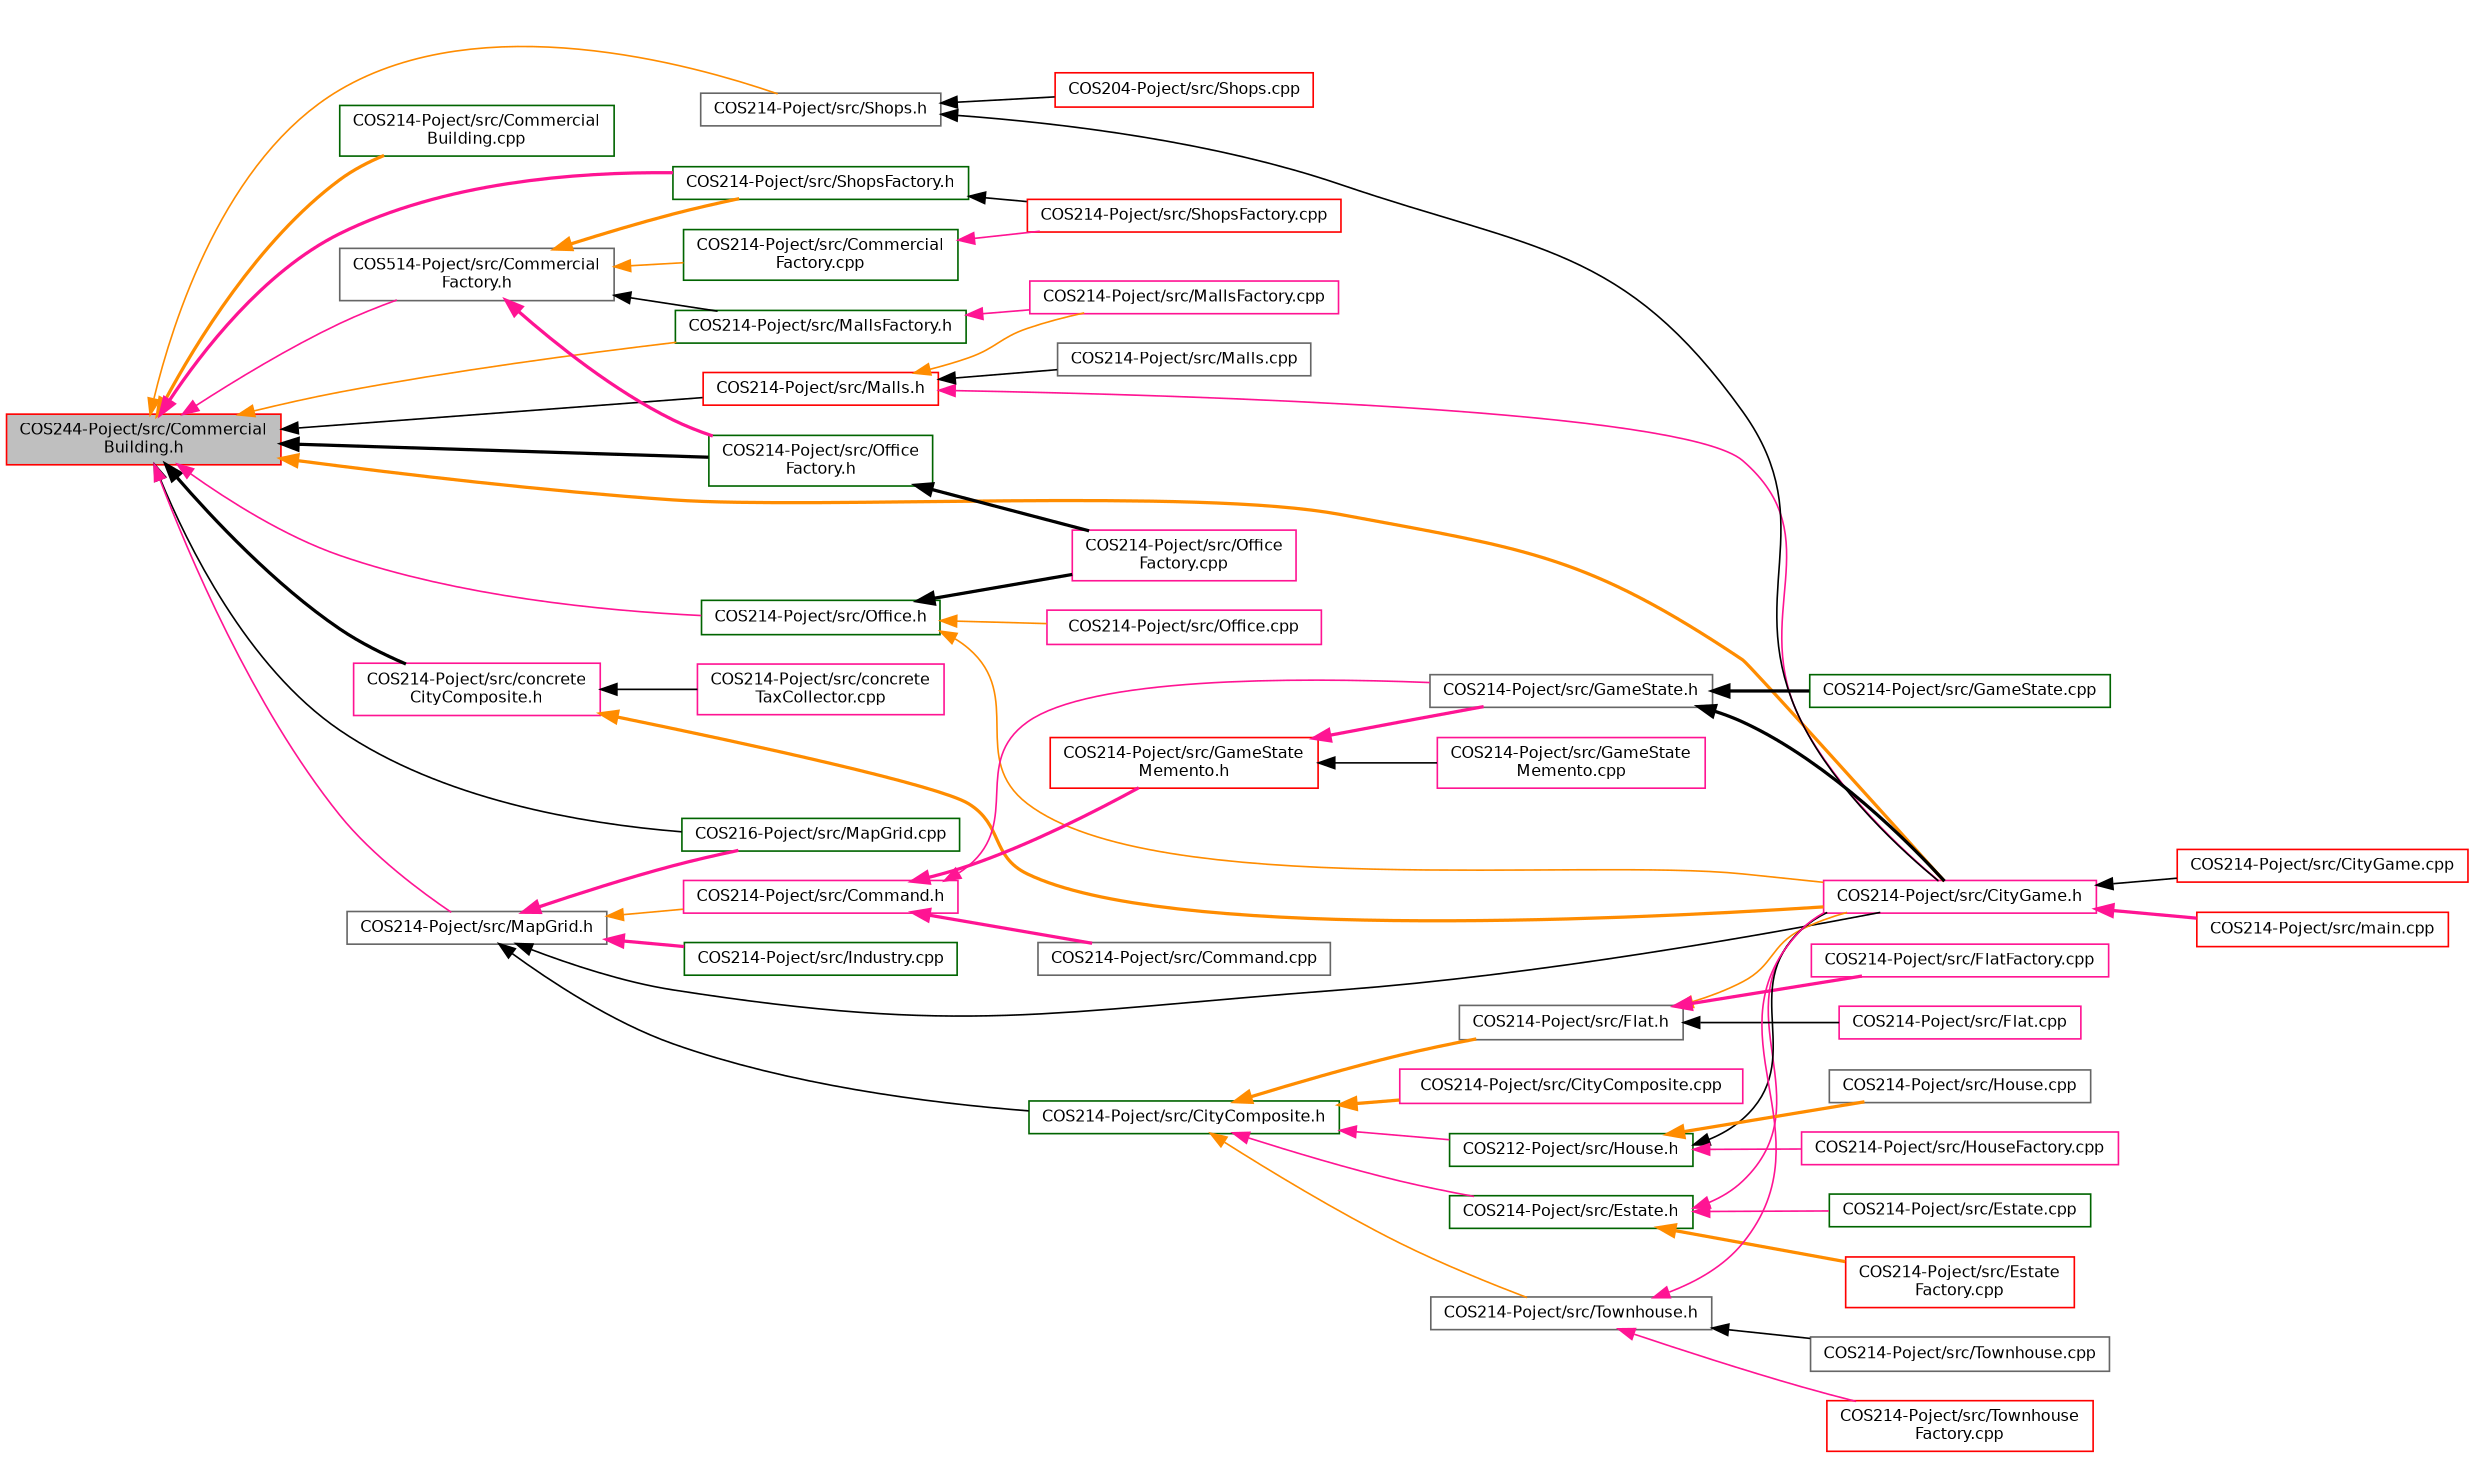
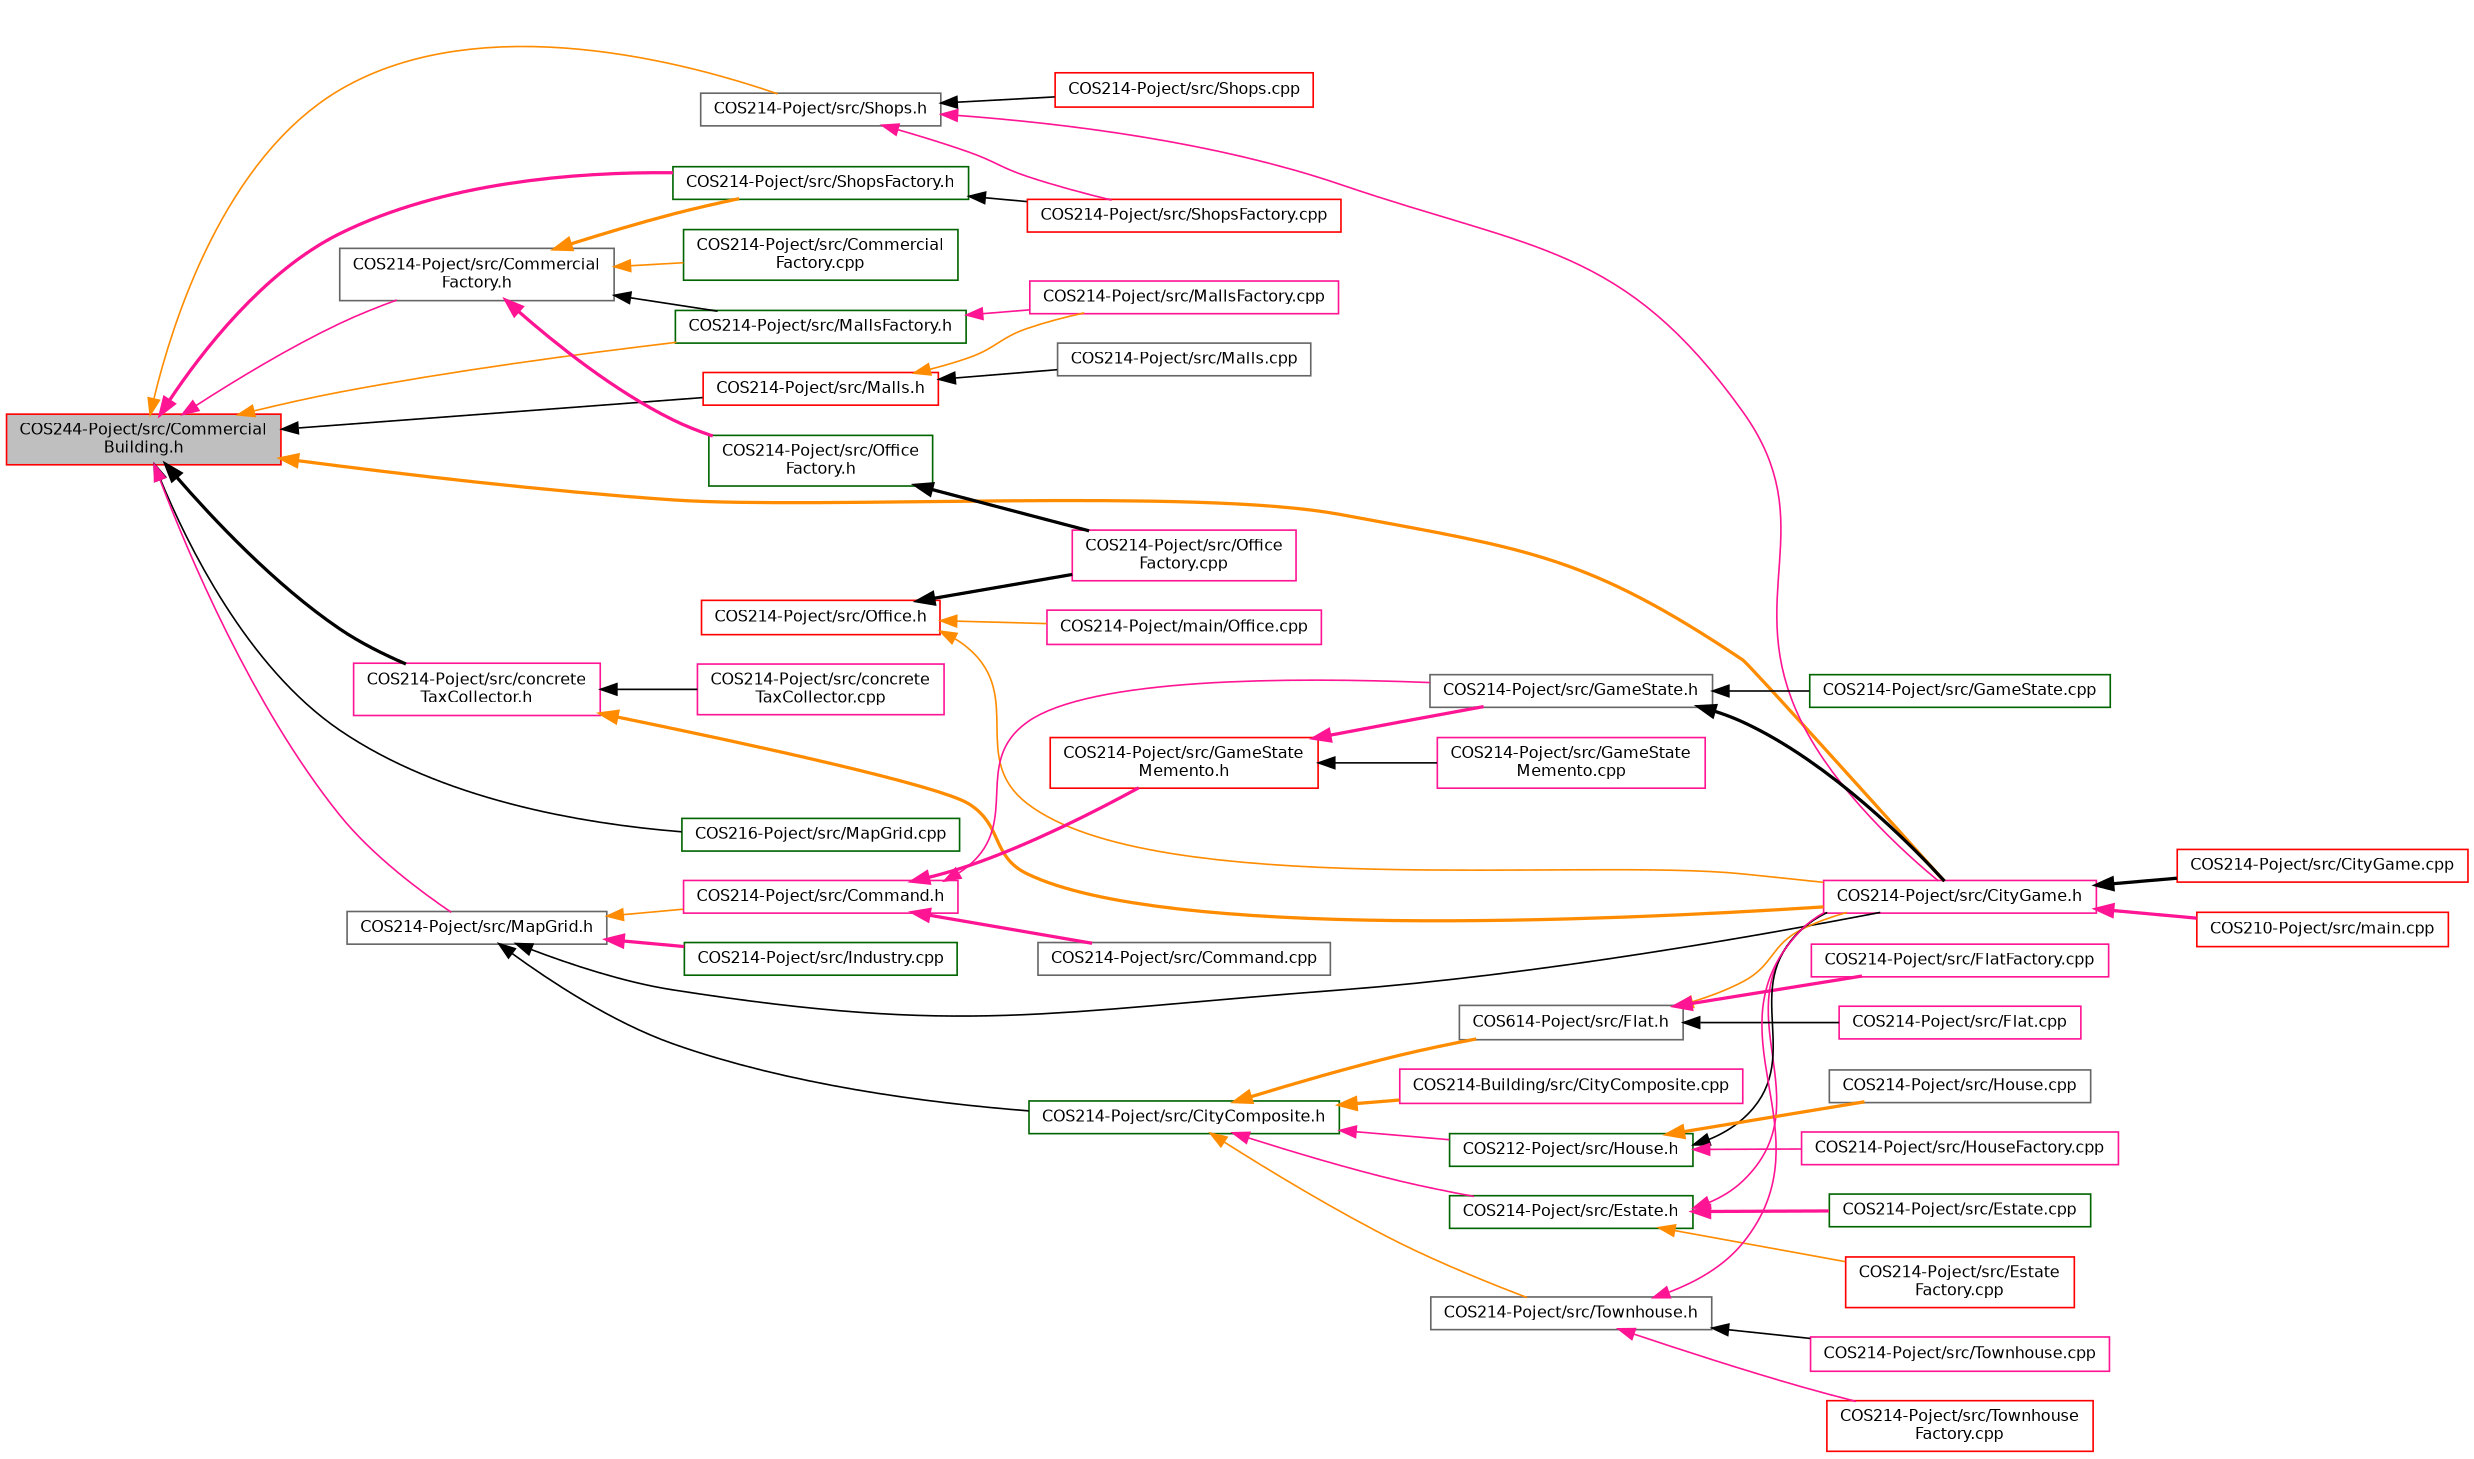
(1184, 90) -> (1184, 90)
(477, 131) -> none
(1007, 235) -> (1004, 167)
(477, 274) -> (477, 274)
(1628, 294) -> (1628, 294)
(1596, 425) -> none
(503, 451) -> none
(435, 582) -> none
(821, 617) -> (821, 617)
(1184, 627) -> (1184, 627)
(477, 689) -> (477, 689)
(1757, 691) -> (1757, 691)
(638, 876) -> none
(2145, 881) -> (2145, 881)
(2323, 929) -> (2323, 929)
(1571, 1023) -> (1571, 1023)
(1571, 1086) -> (1571, 1086)
(1775, 1211) -> (1775, 1211)
(1760, 1246) -> (1760, 1246)
(1960, 1354) -> (1960, 1354)
